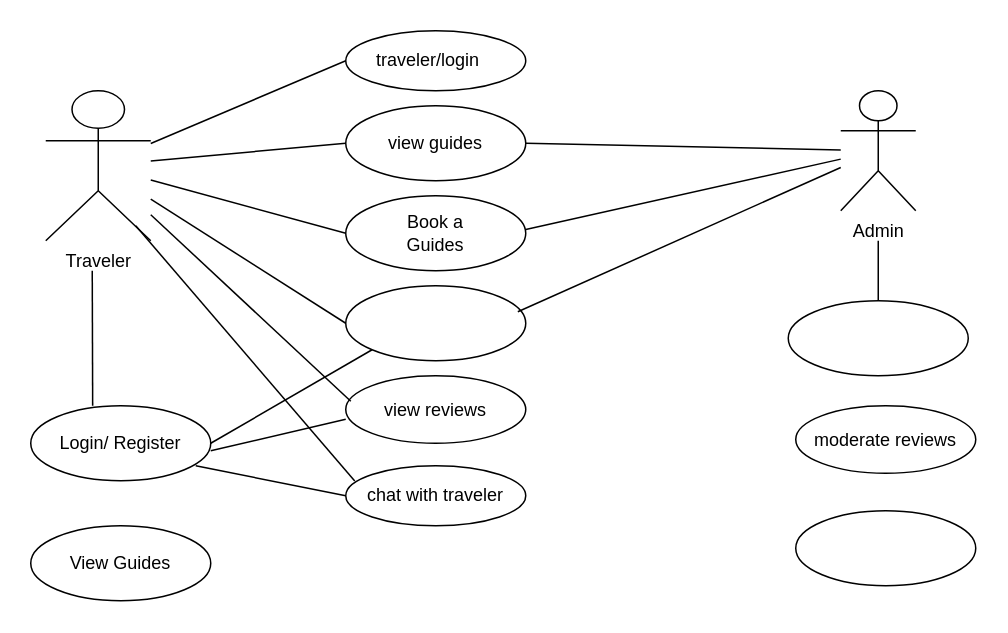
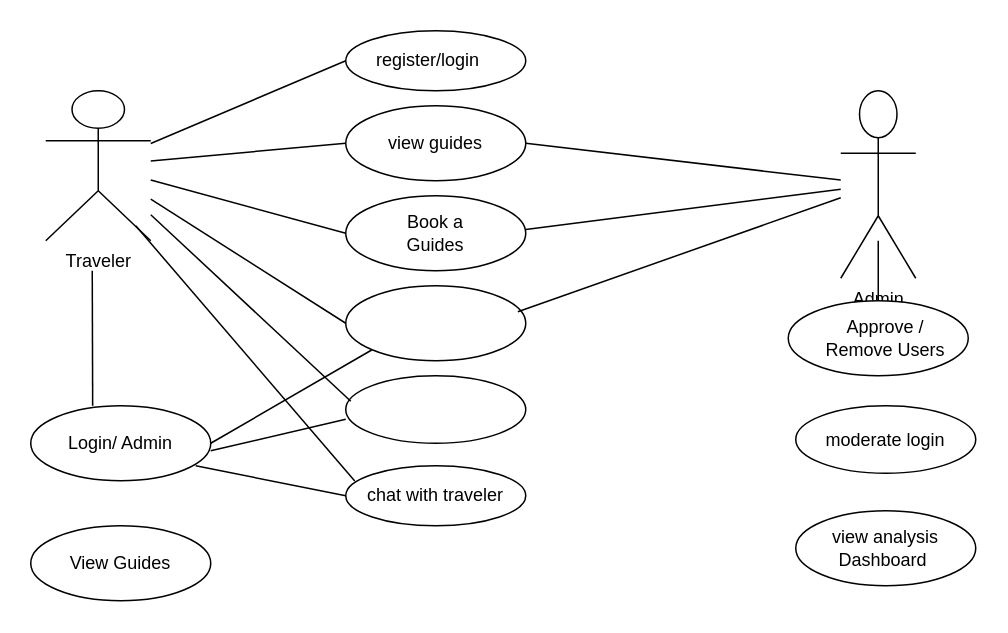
(428, 61) -> (428, 61)
(878, 151) -> (878, 185)
none -> (886, 338)
(436, 410) -> none
(886, 440) -> (886, 440)
(121, 443) -> (121, 443)
none -> (886, 548)
